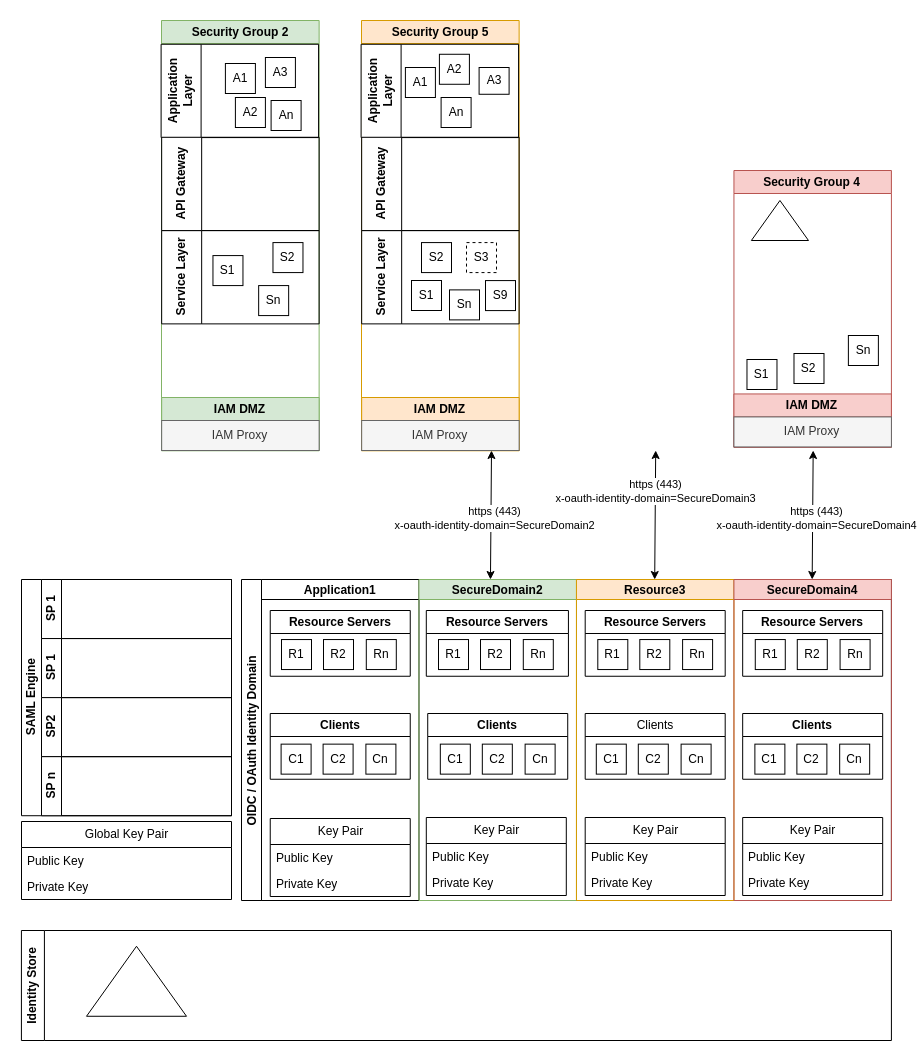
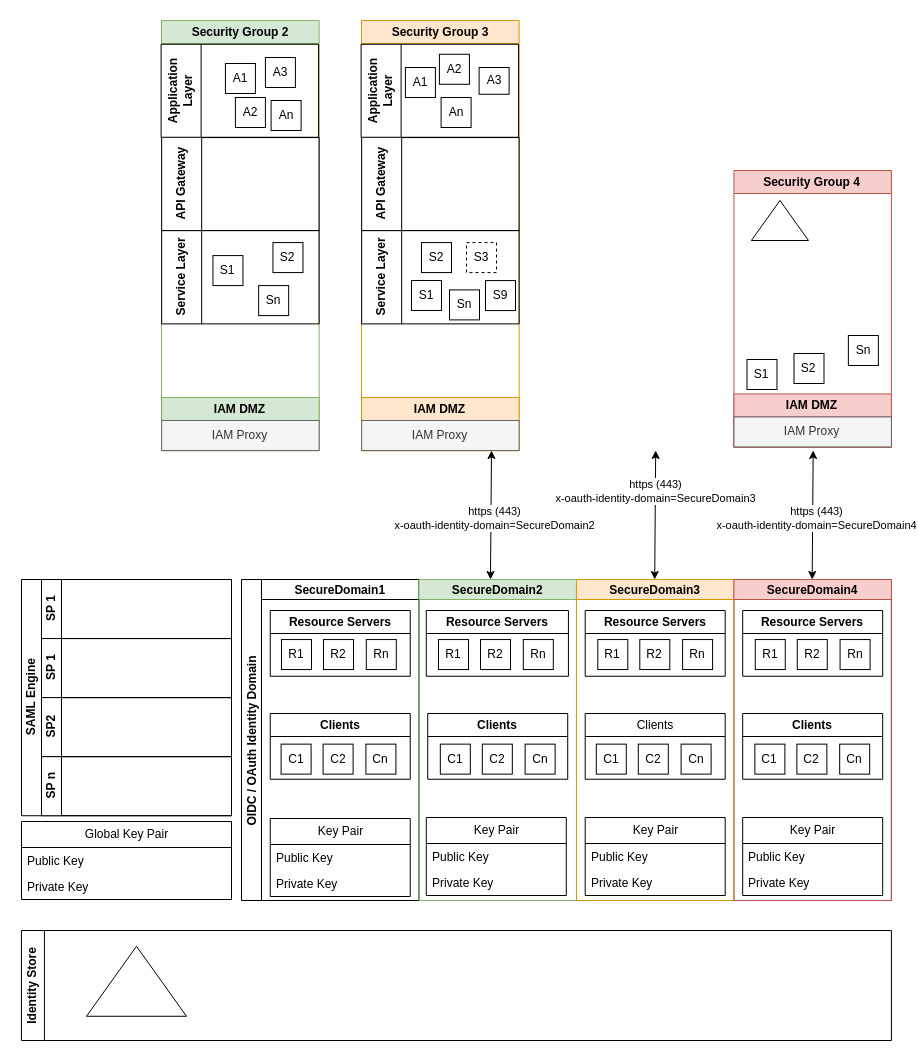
(441, 33) -> (441, 33)
(340, 590) -> (340, 590)
(655, 590) -> (655, 590)
